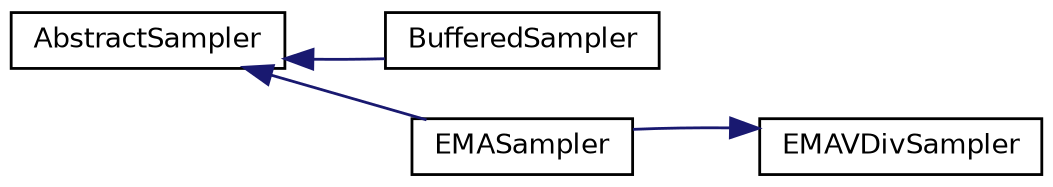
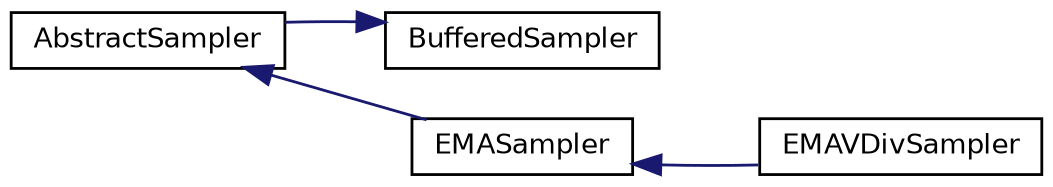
(349, 59) -> (321, 22)
(681, 128) -> (710, 165)
